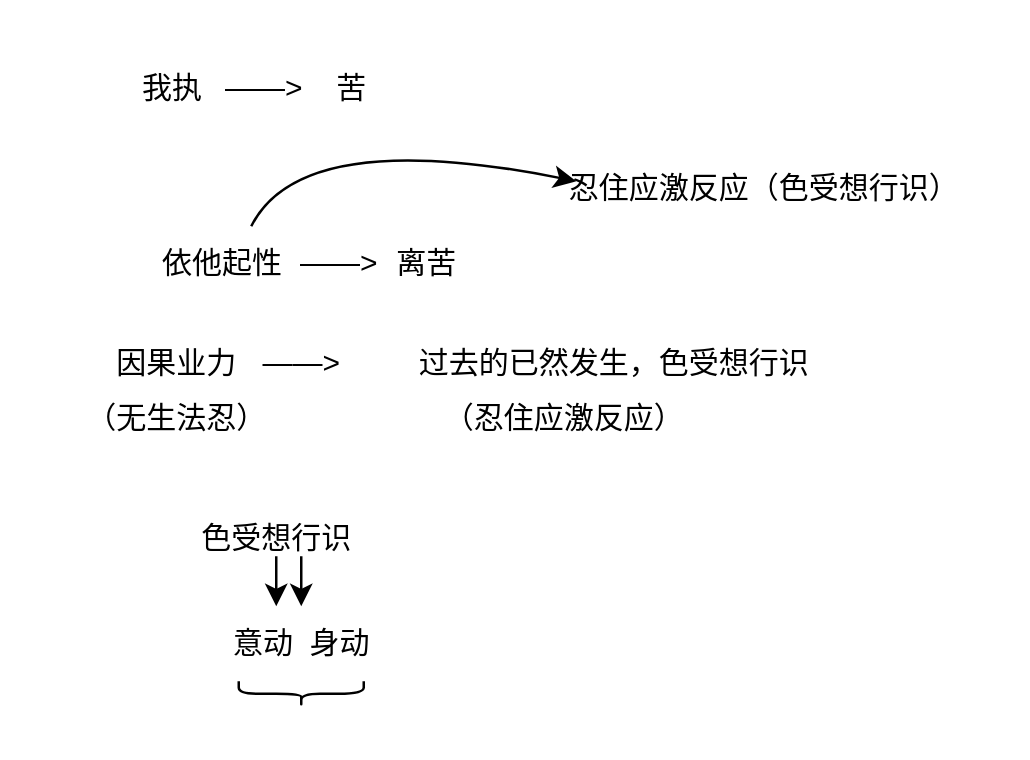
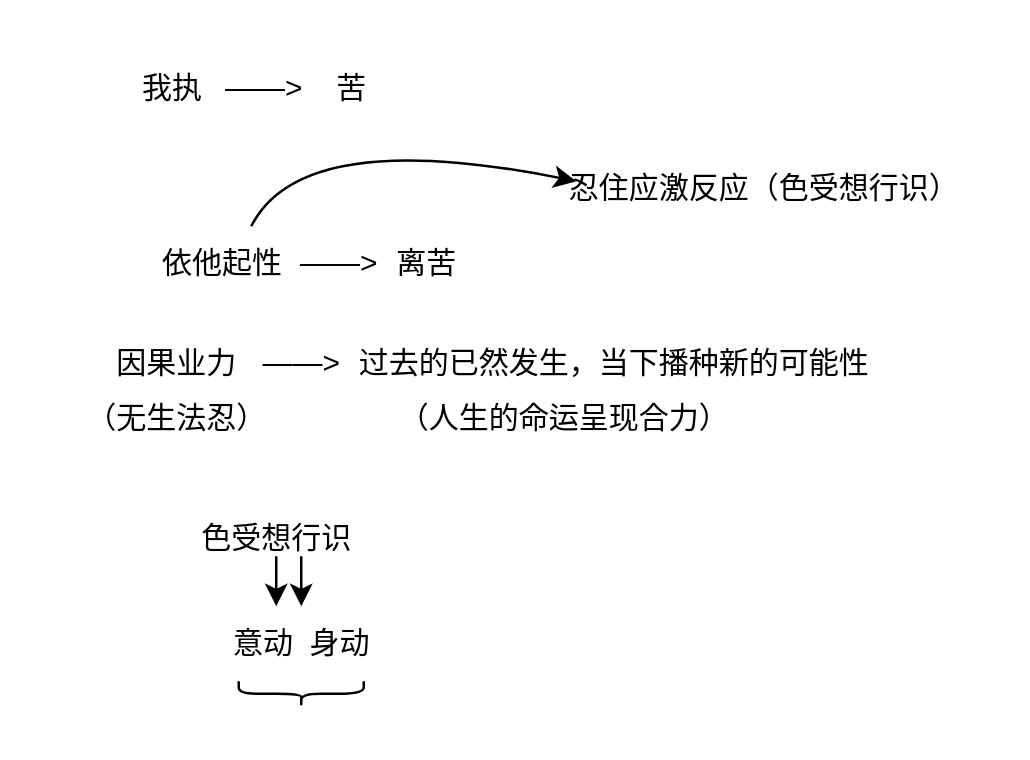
(615, 364) -> (615, 364)
(565, 419) -> (565, 419)
